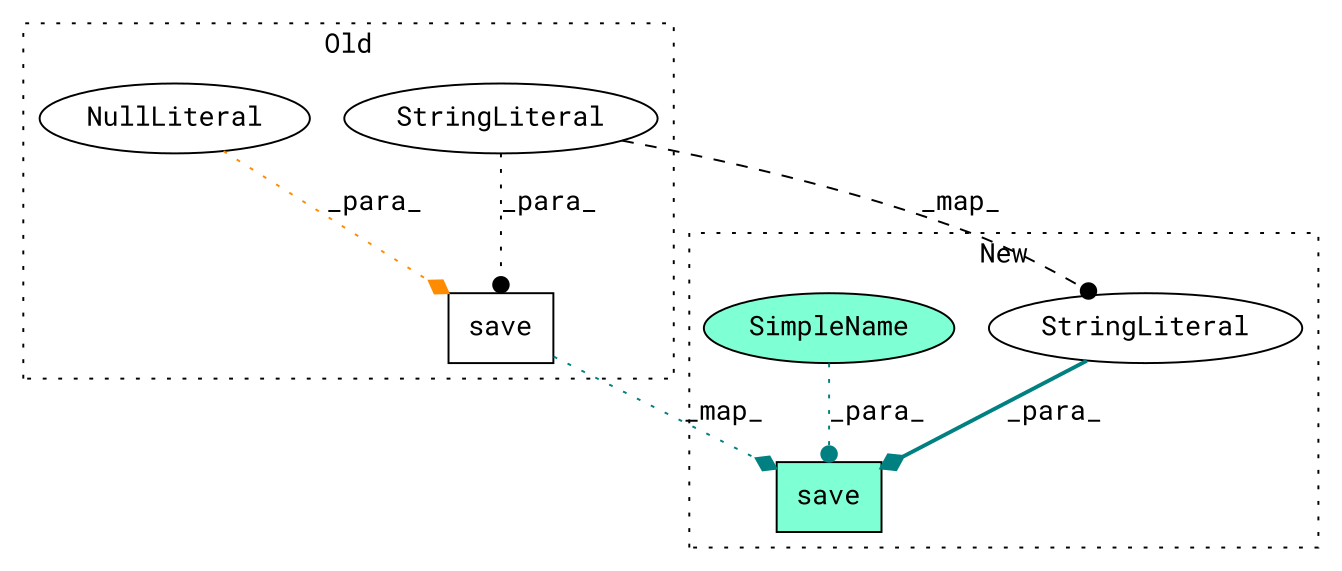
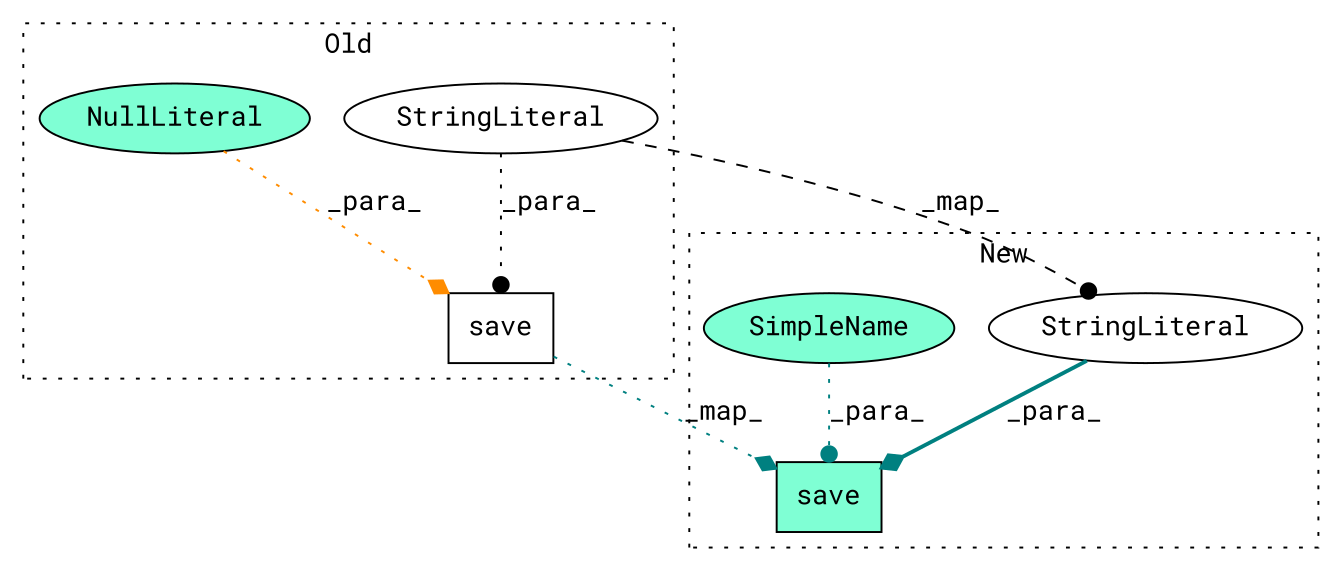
(175, 118) -> (175, 118)
